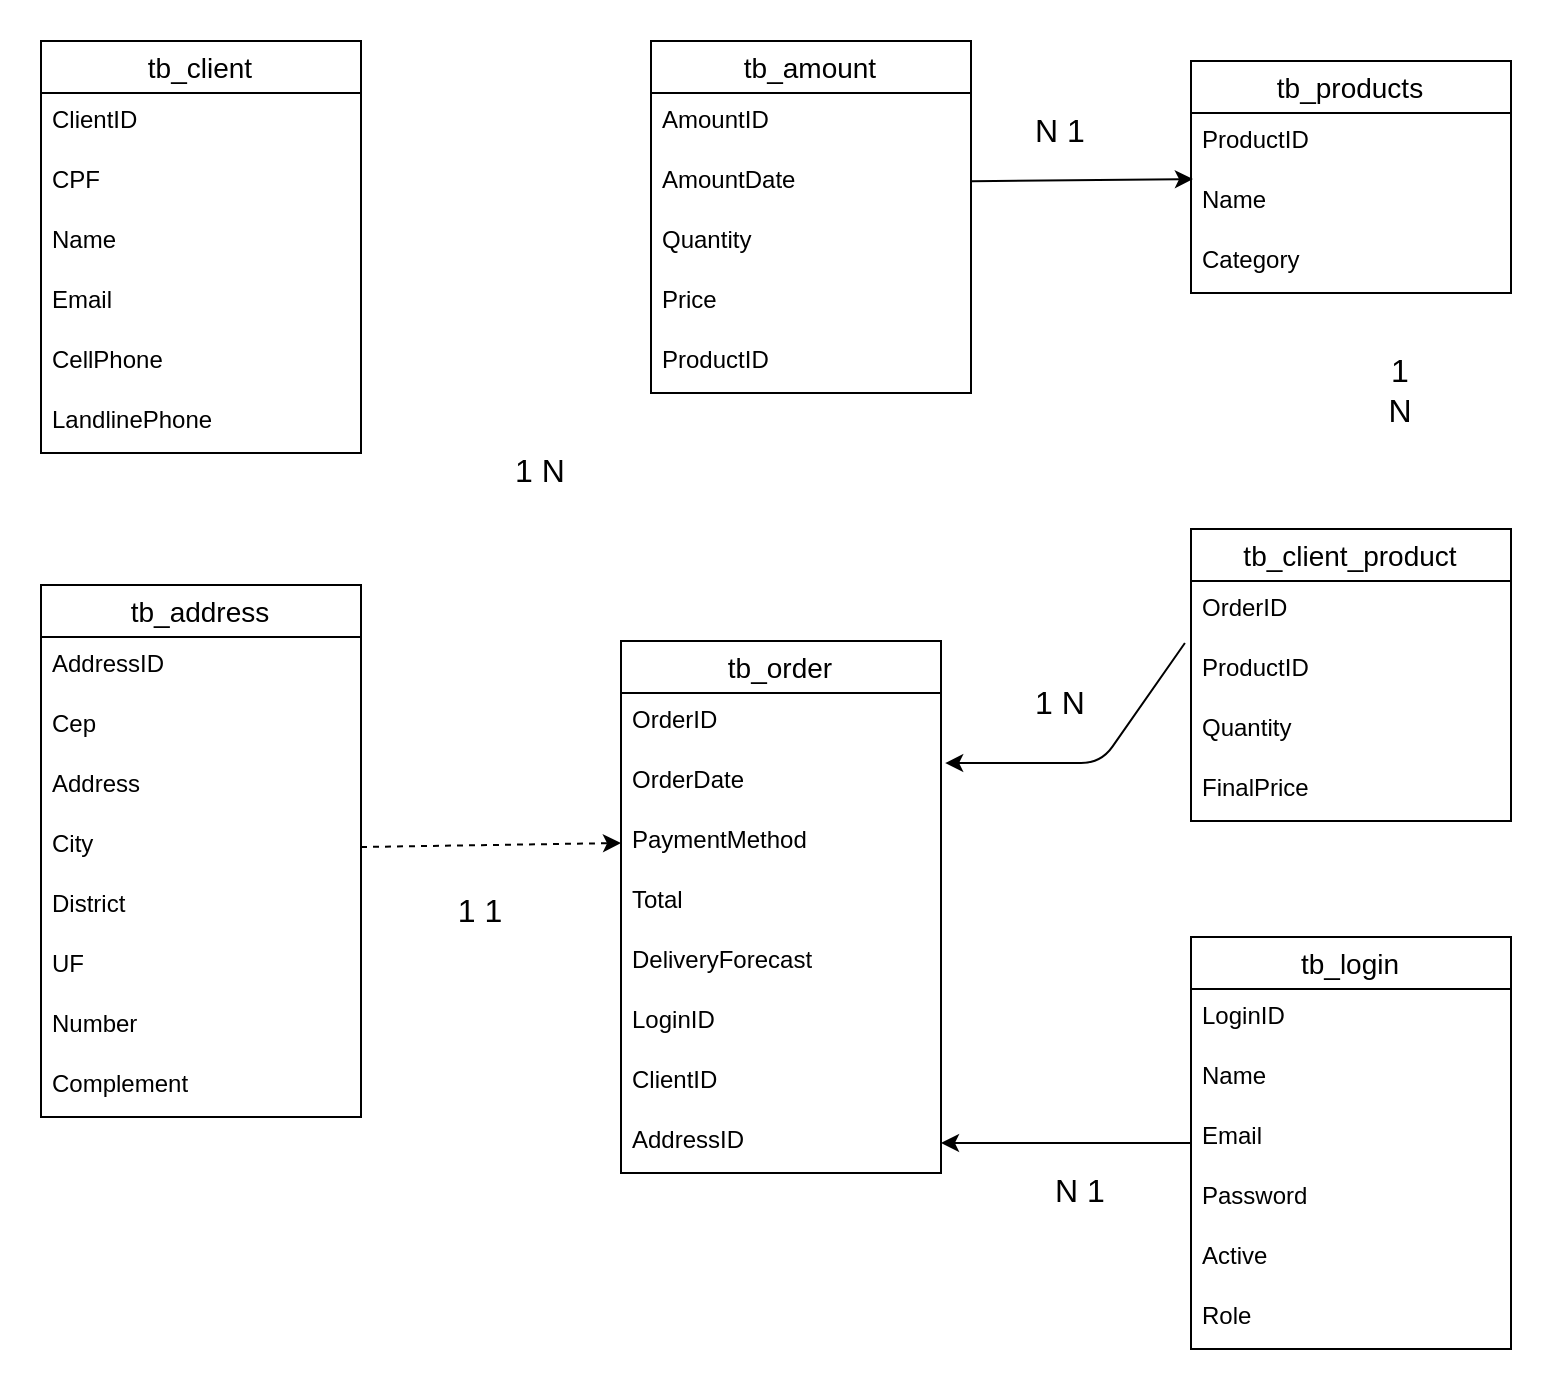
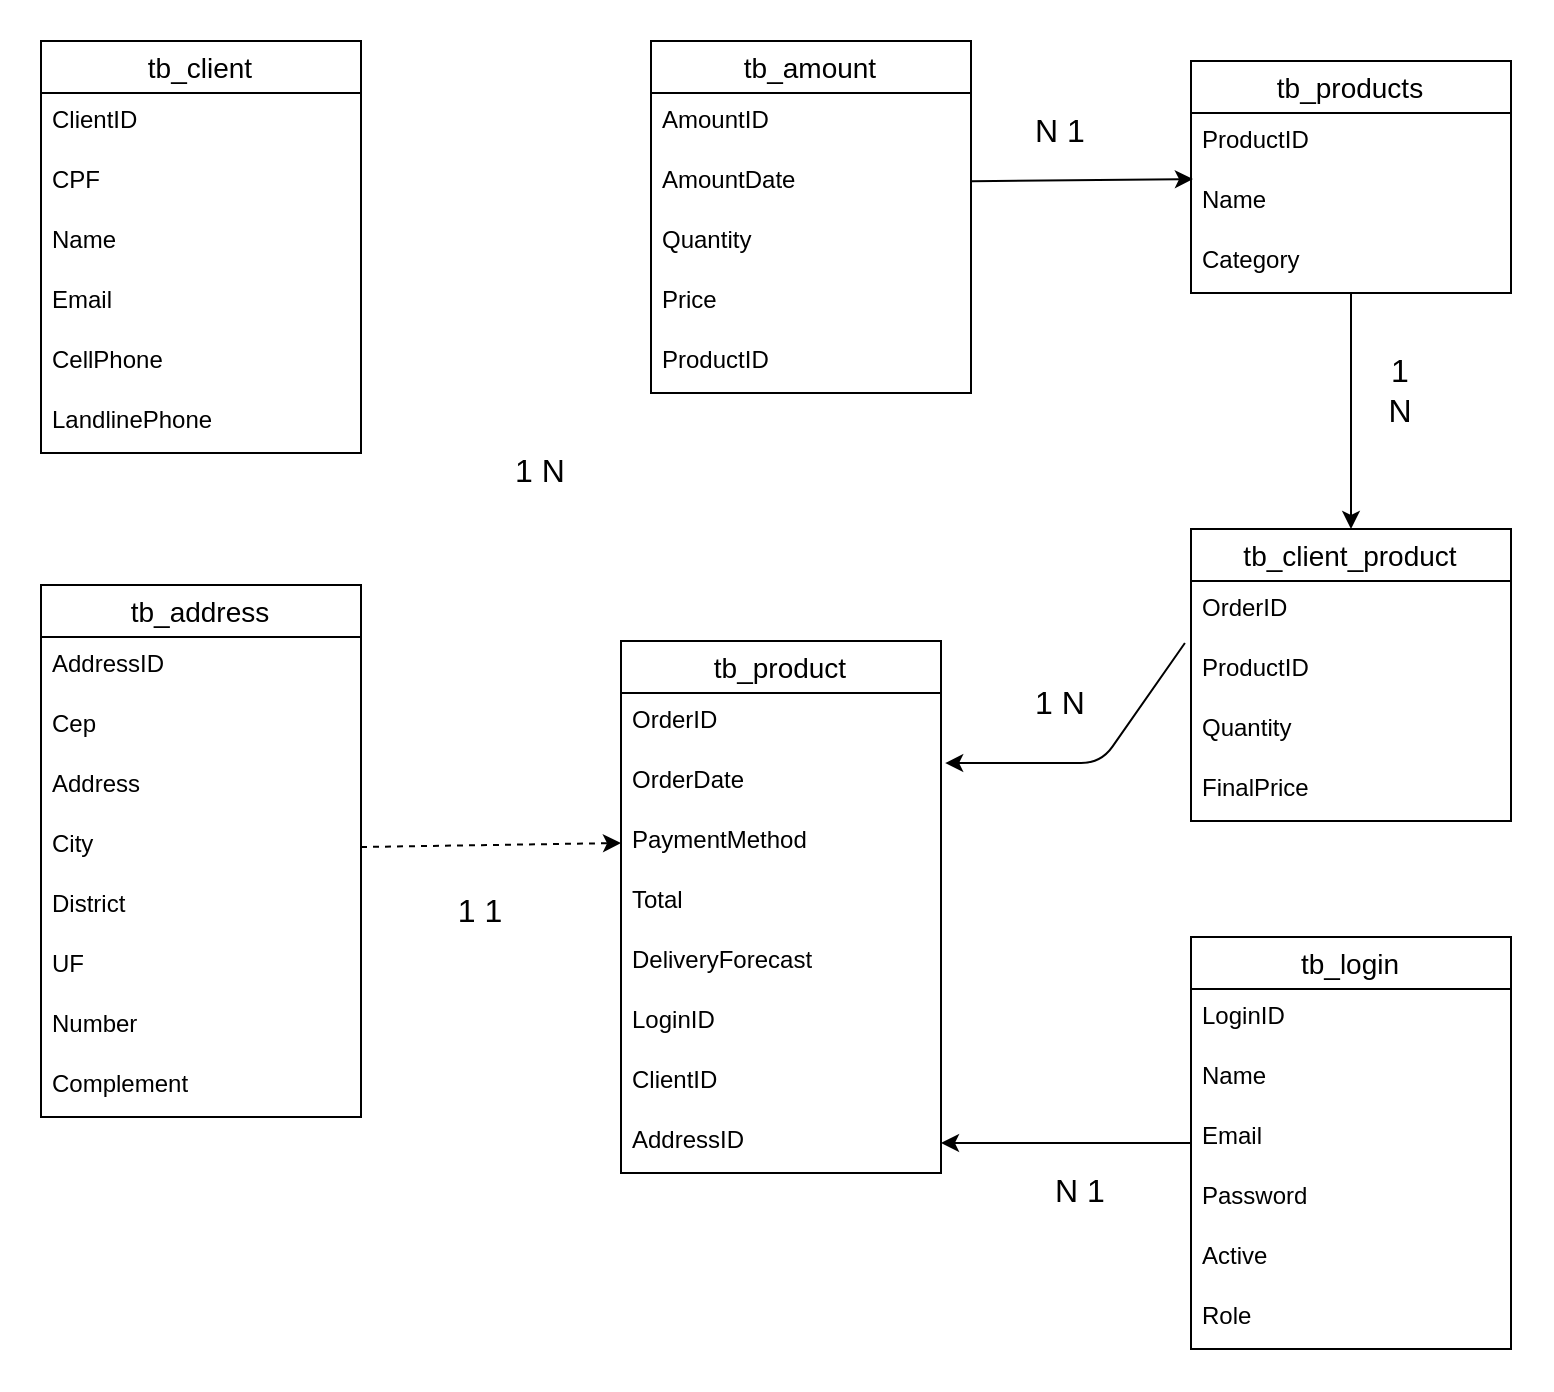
none -> (1351, 406)
(780, 669) -> (780, 669)
